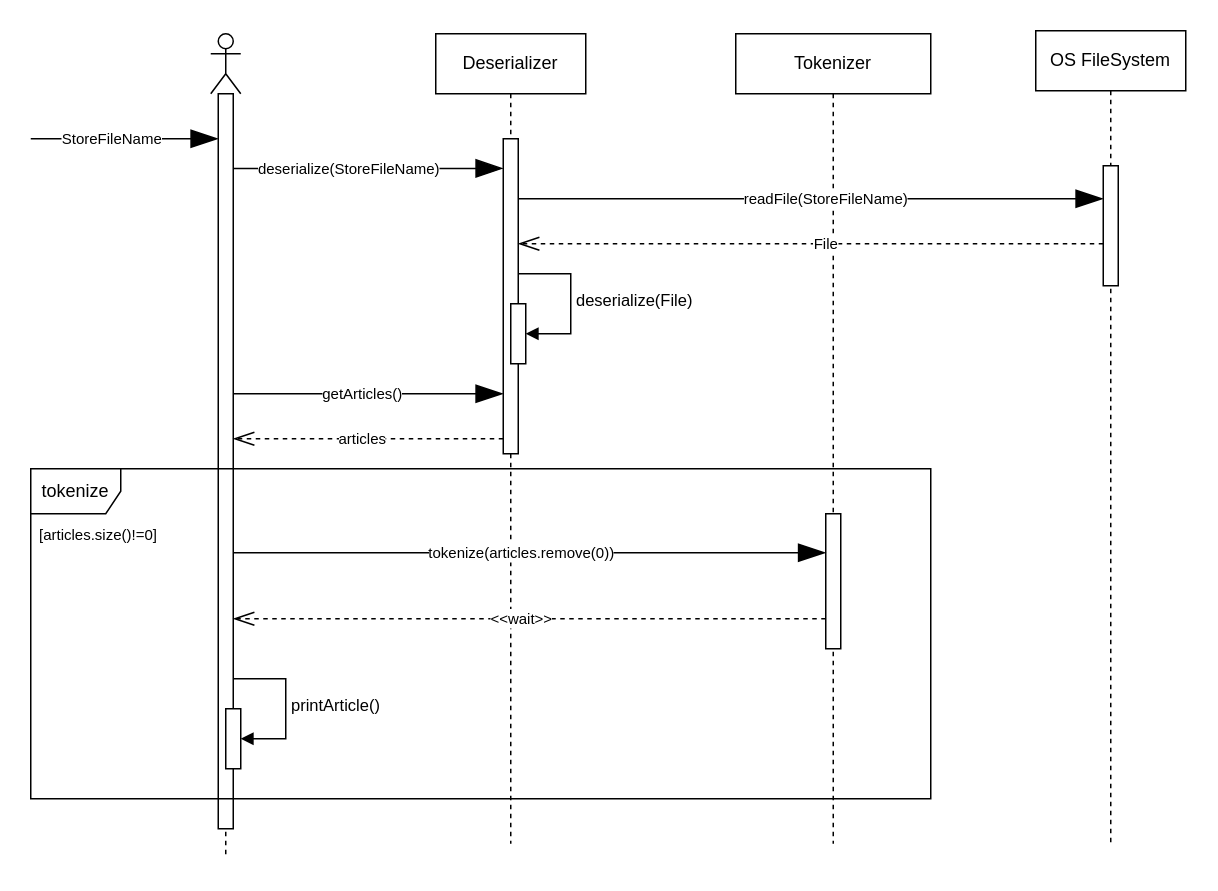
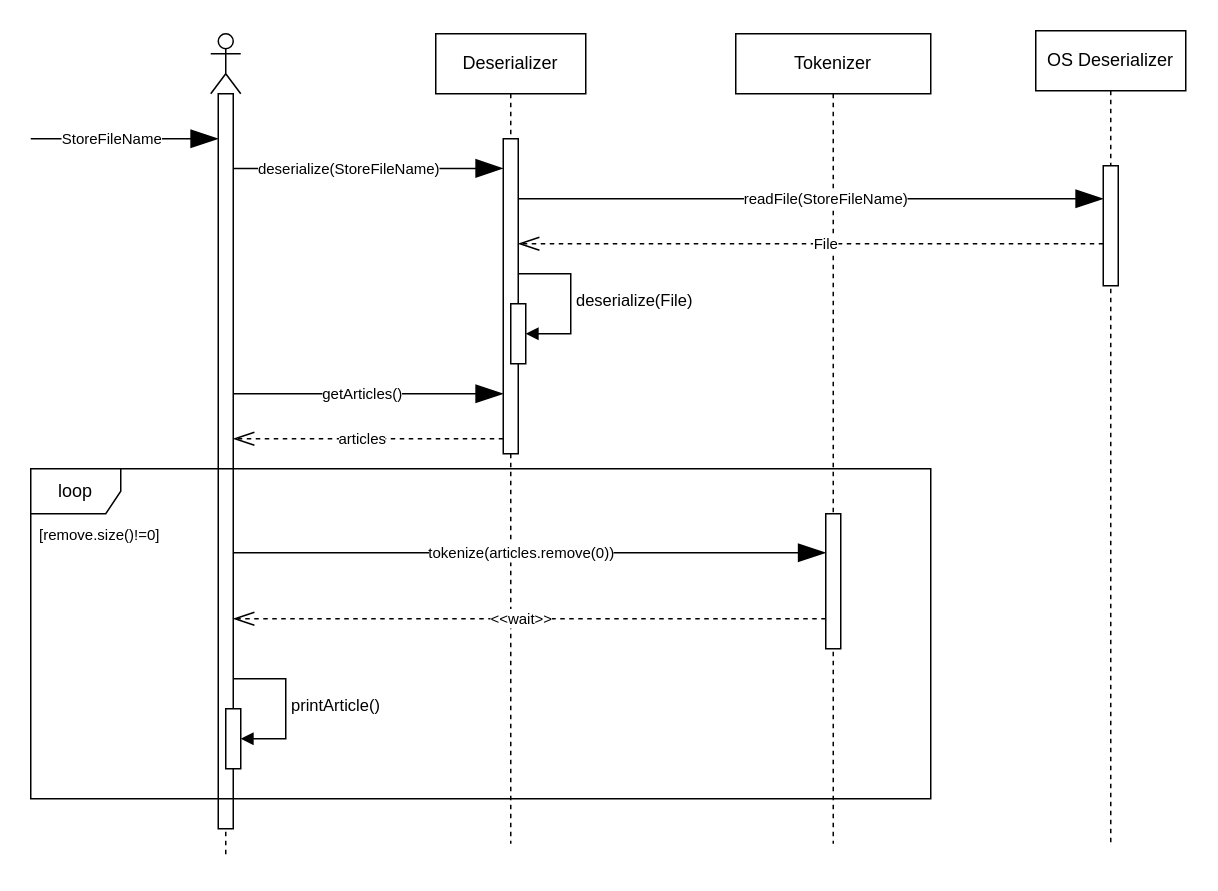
(1111, 61) -> (1111, 61)
(76, 491) -> (76, 491)
(129, 535) -> (123, 535)
